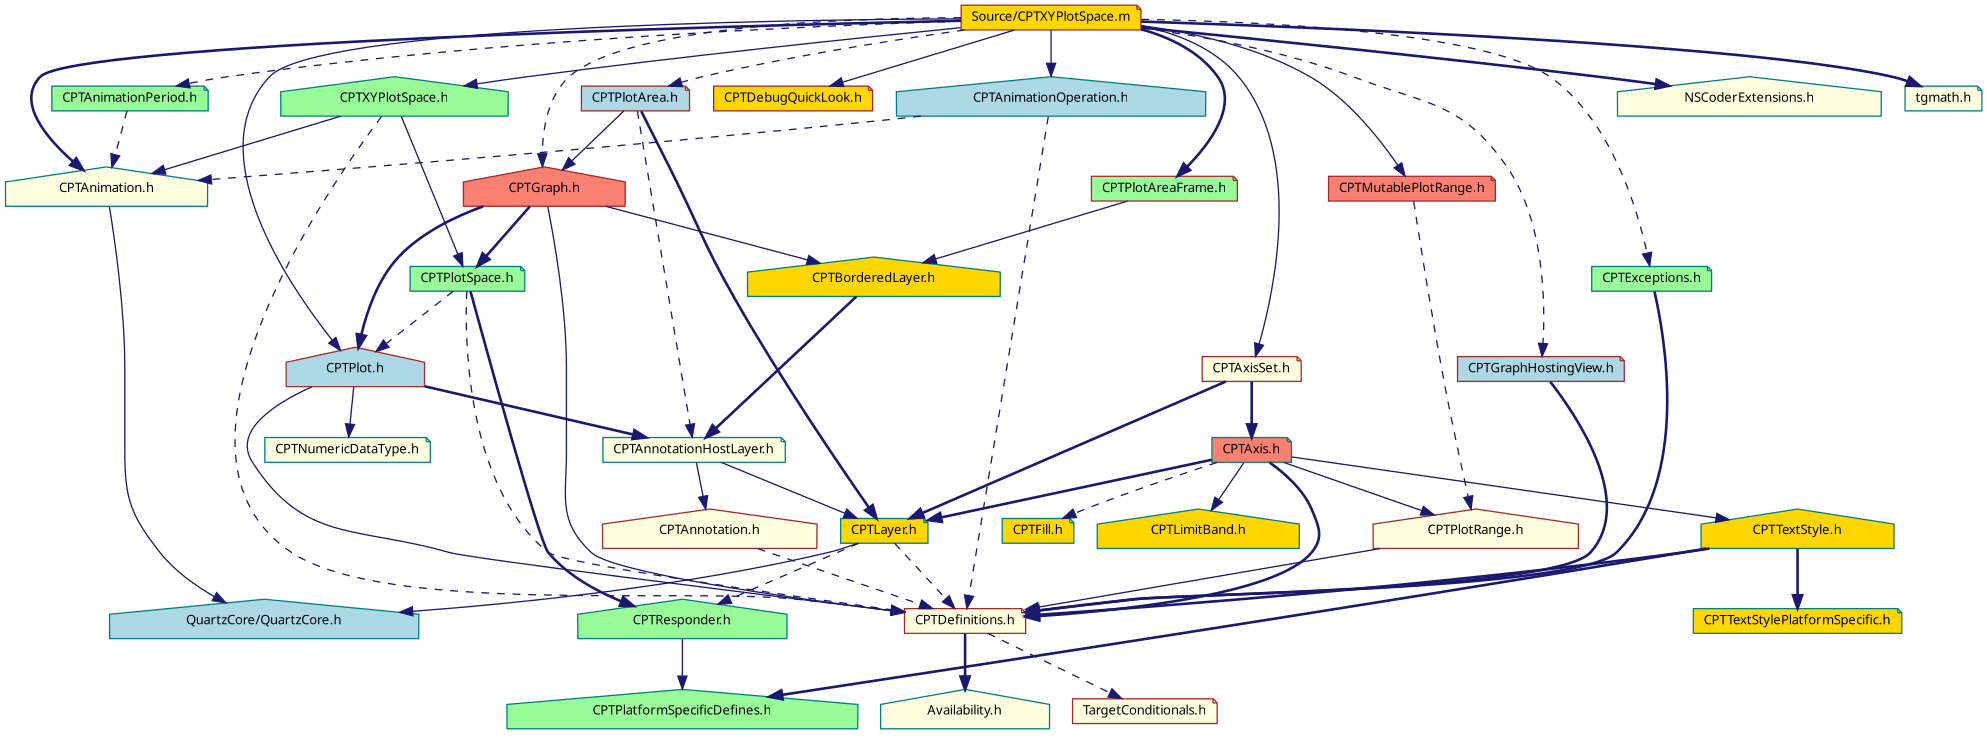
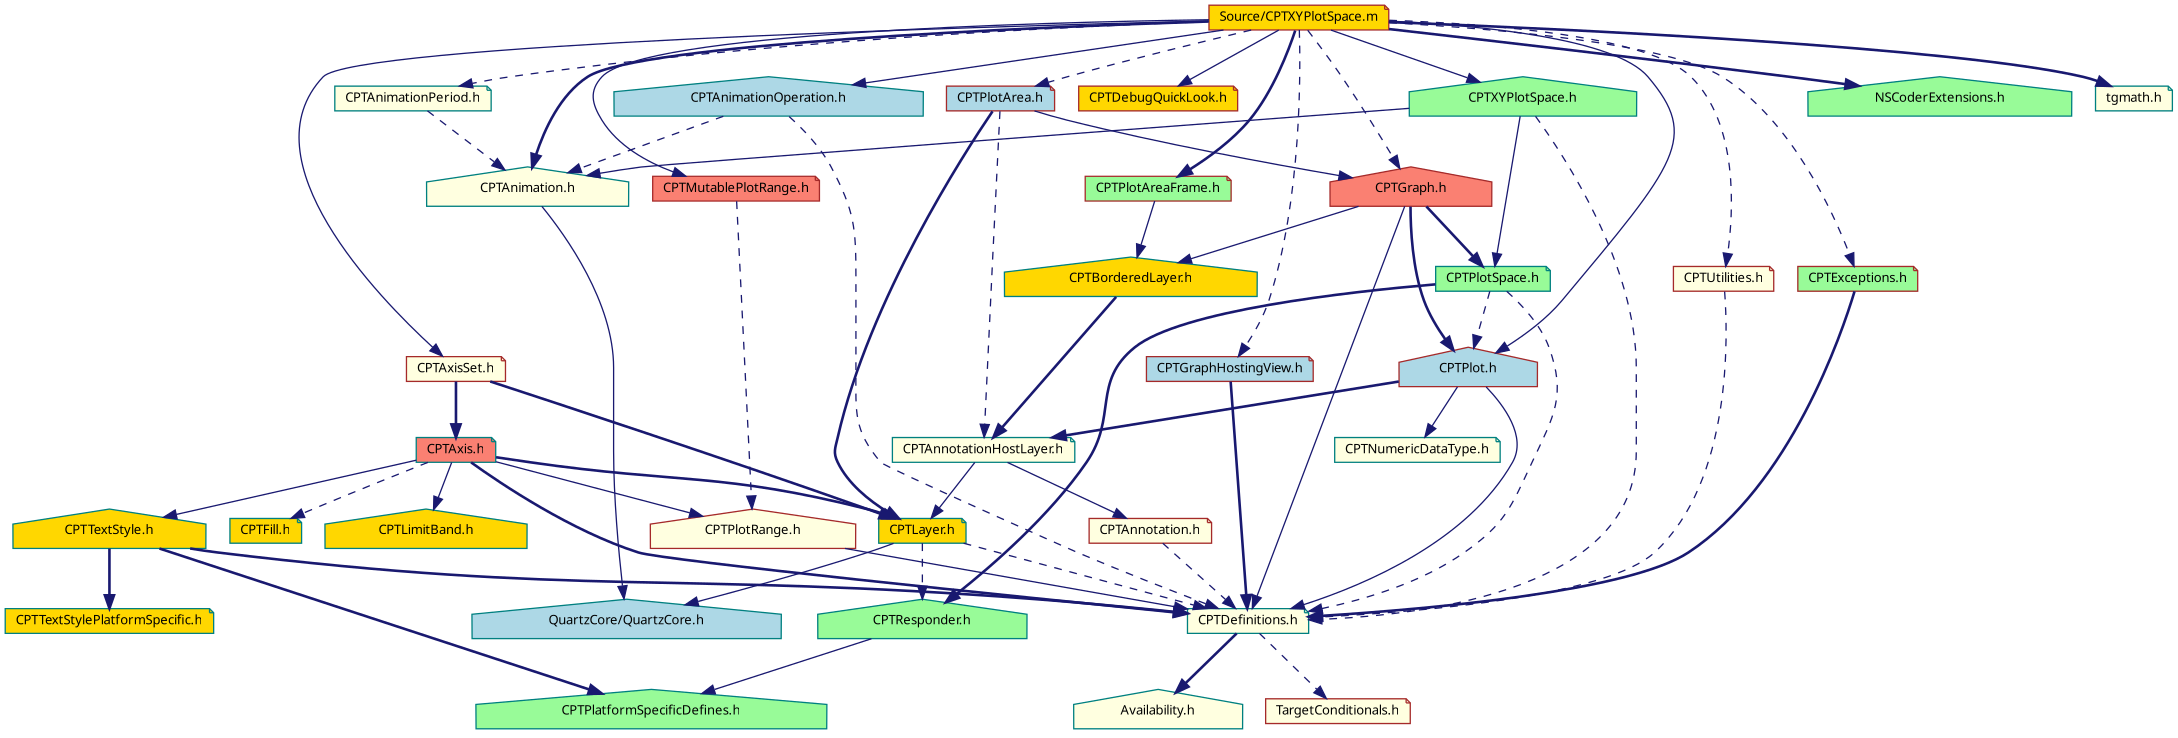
(130, 98) -> (413, 98)
(1749, 98) -> (1940, 98)
(1652, 279) -> (1858, 279)
none -> (1724, 279)
(710, 531) -> (1150, 531)
(965, 621) -> (1248, 621)
